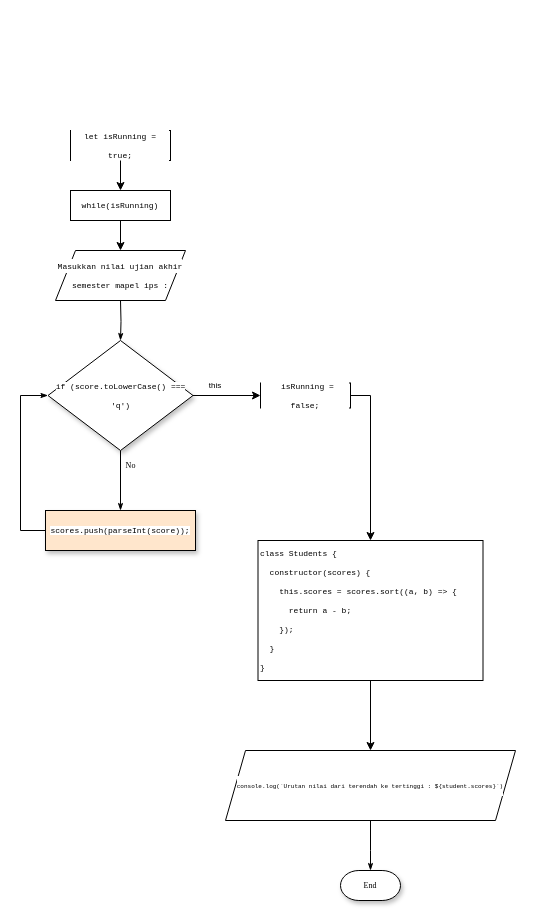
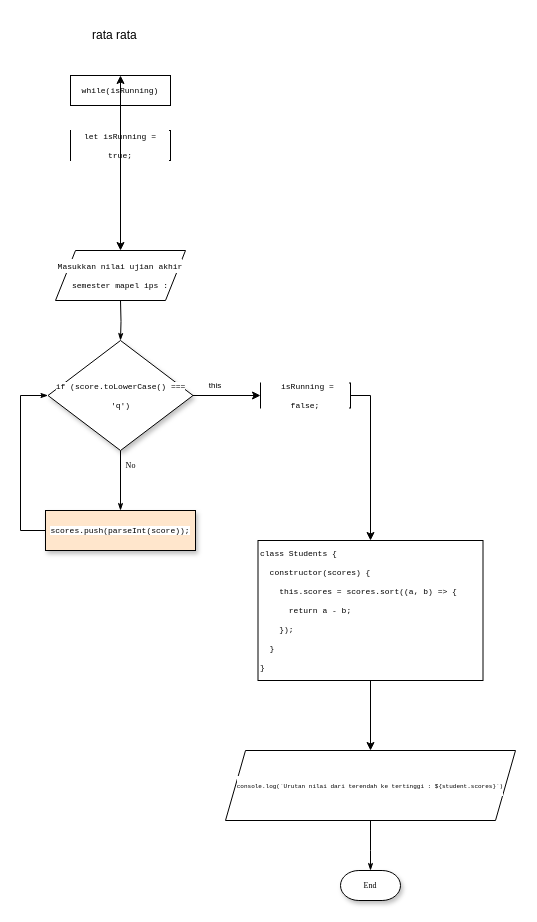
none -> (121, 36)
(121, 206) -> (121, 91)
